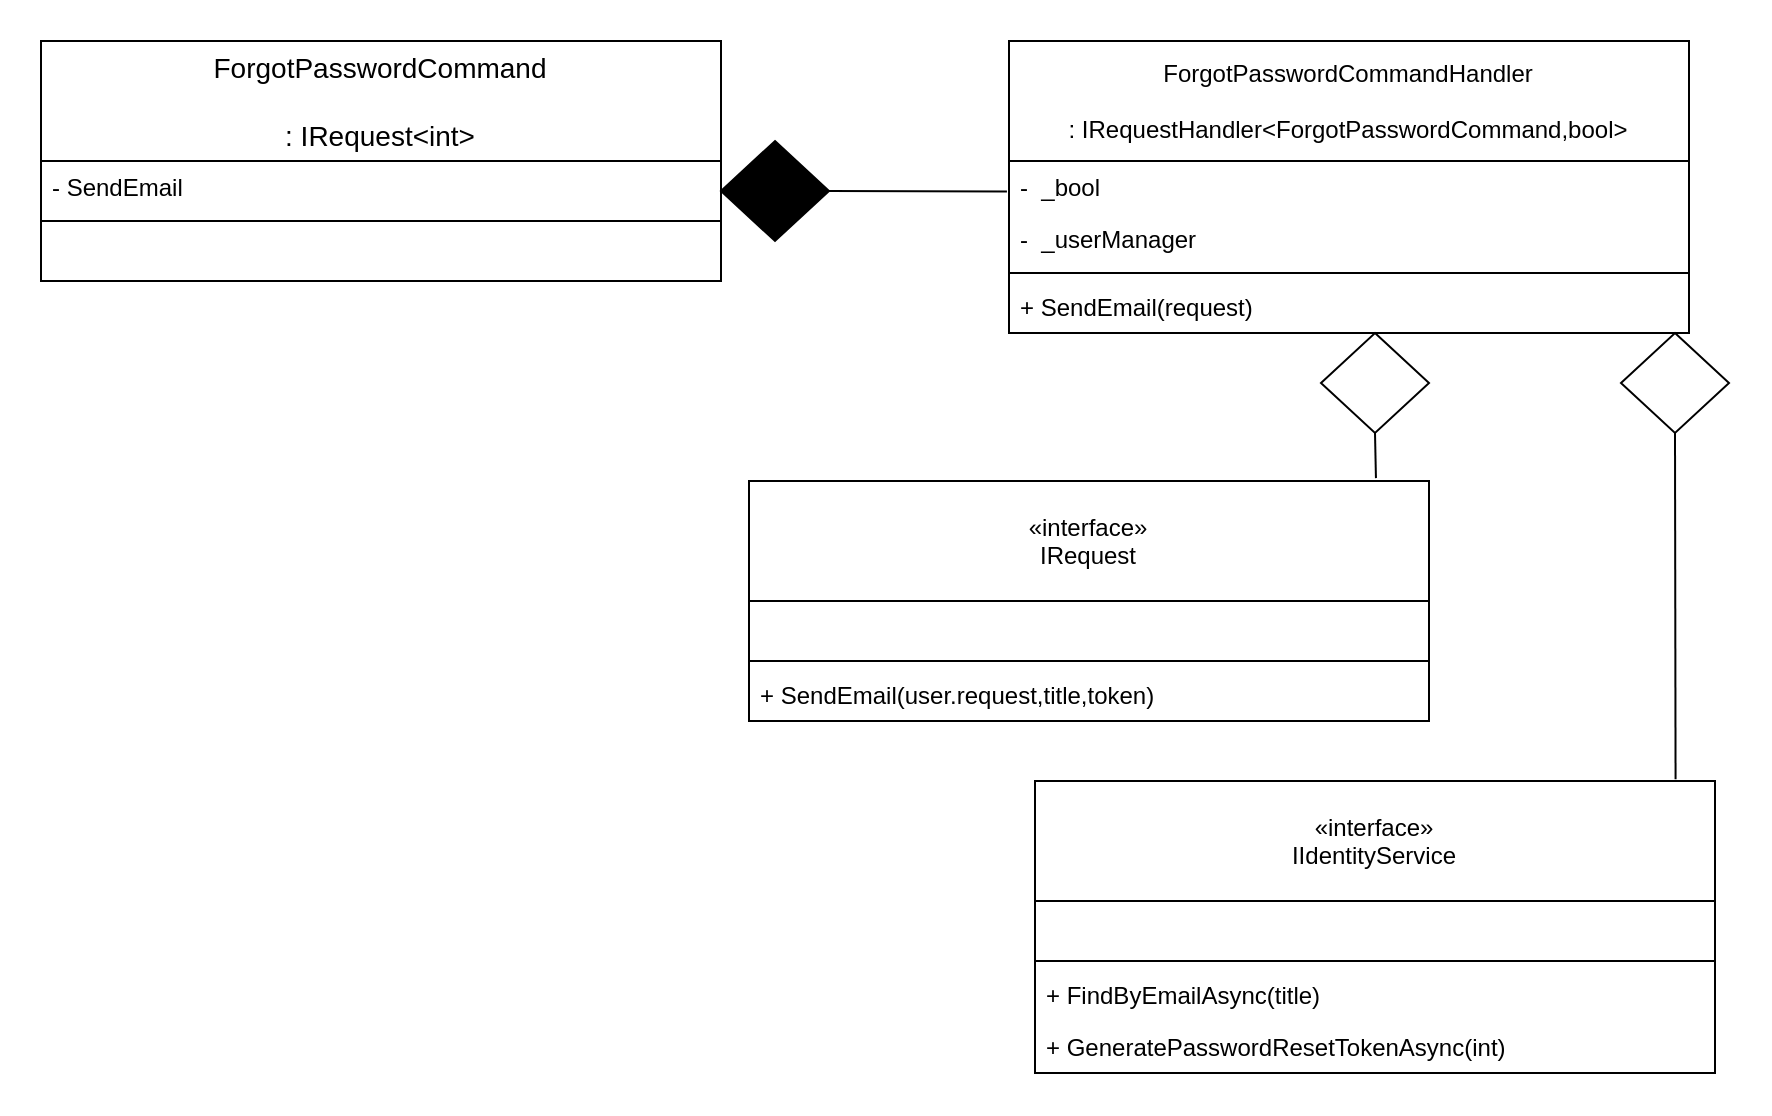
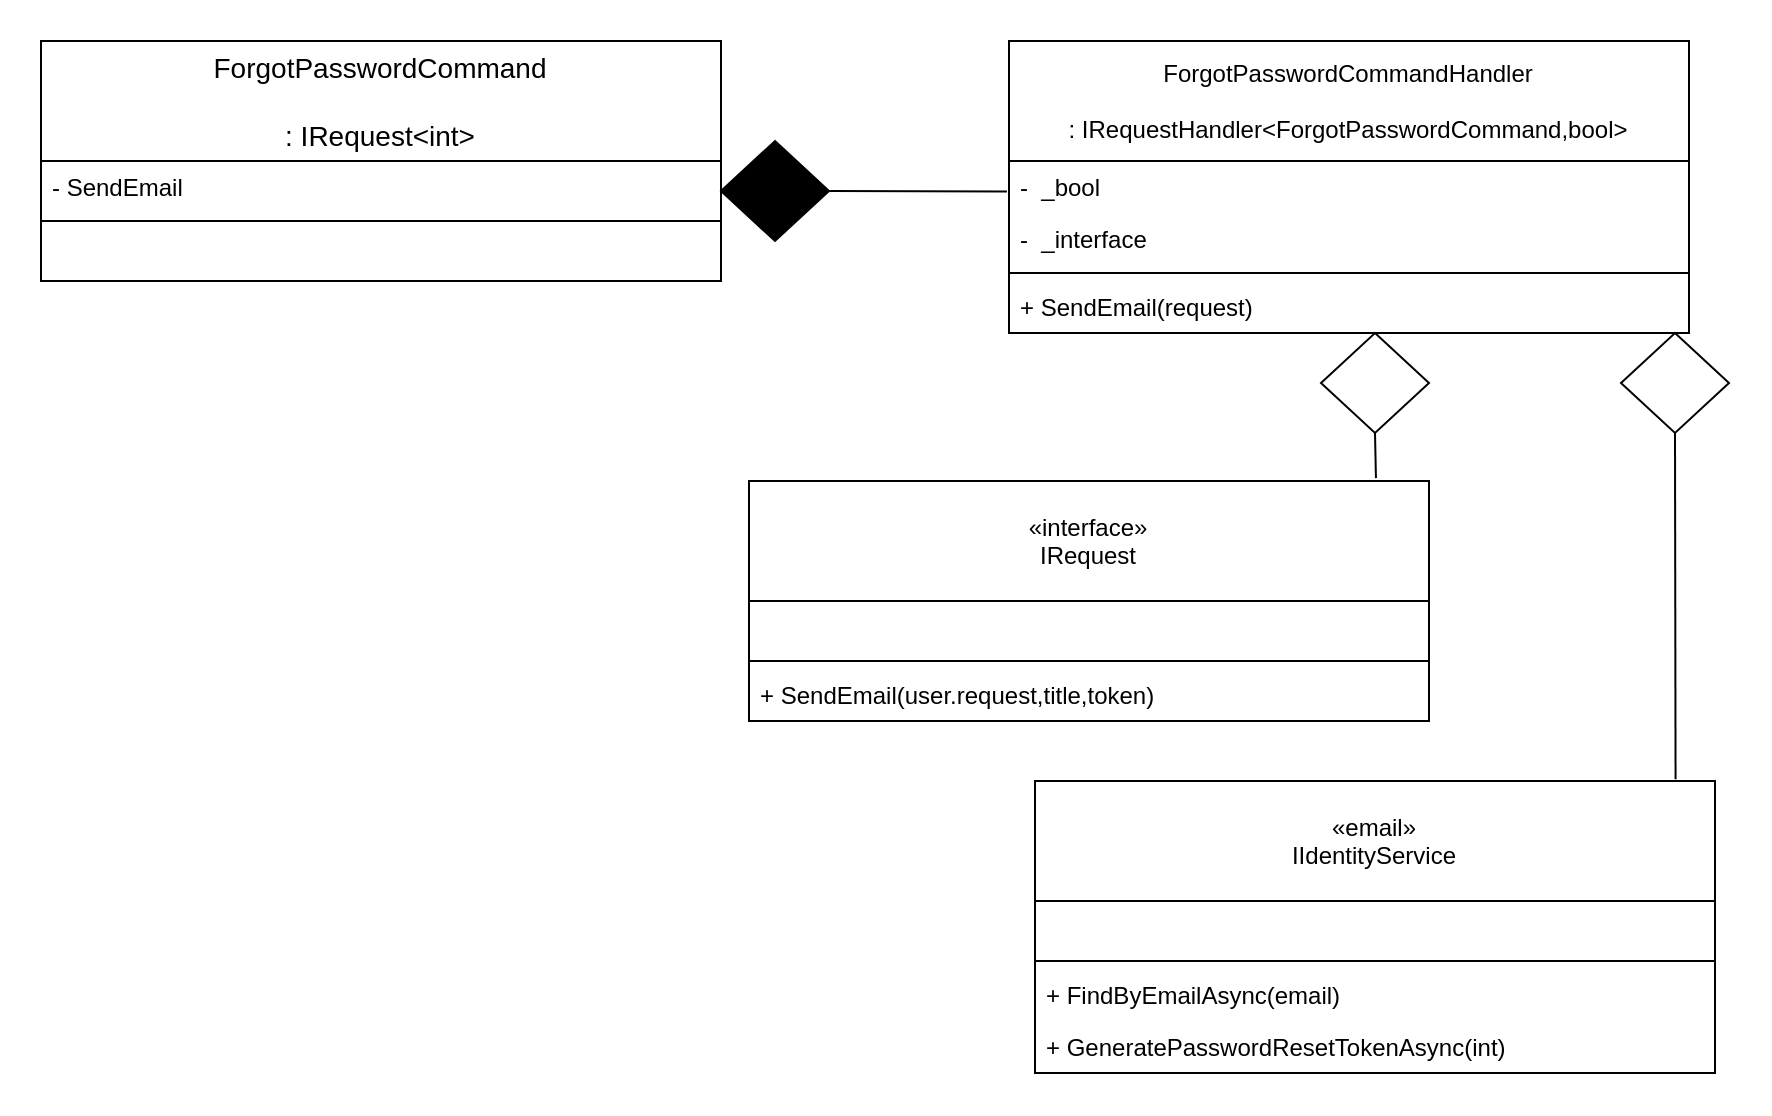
(1118, 240) -> (1101, 240)
(1374, 828) -> (1374, 828)
(1198, 996) -> (1198, 996)
